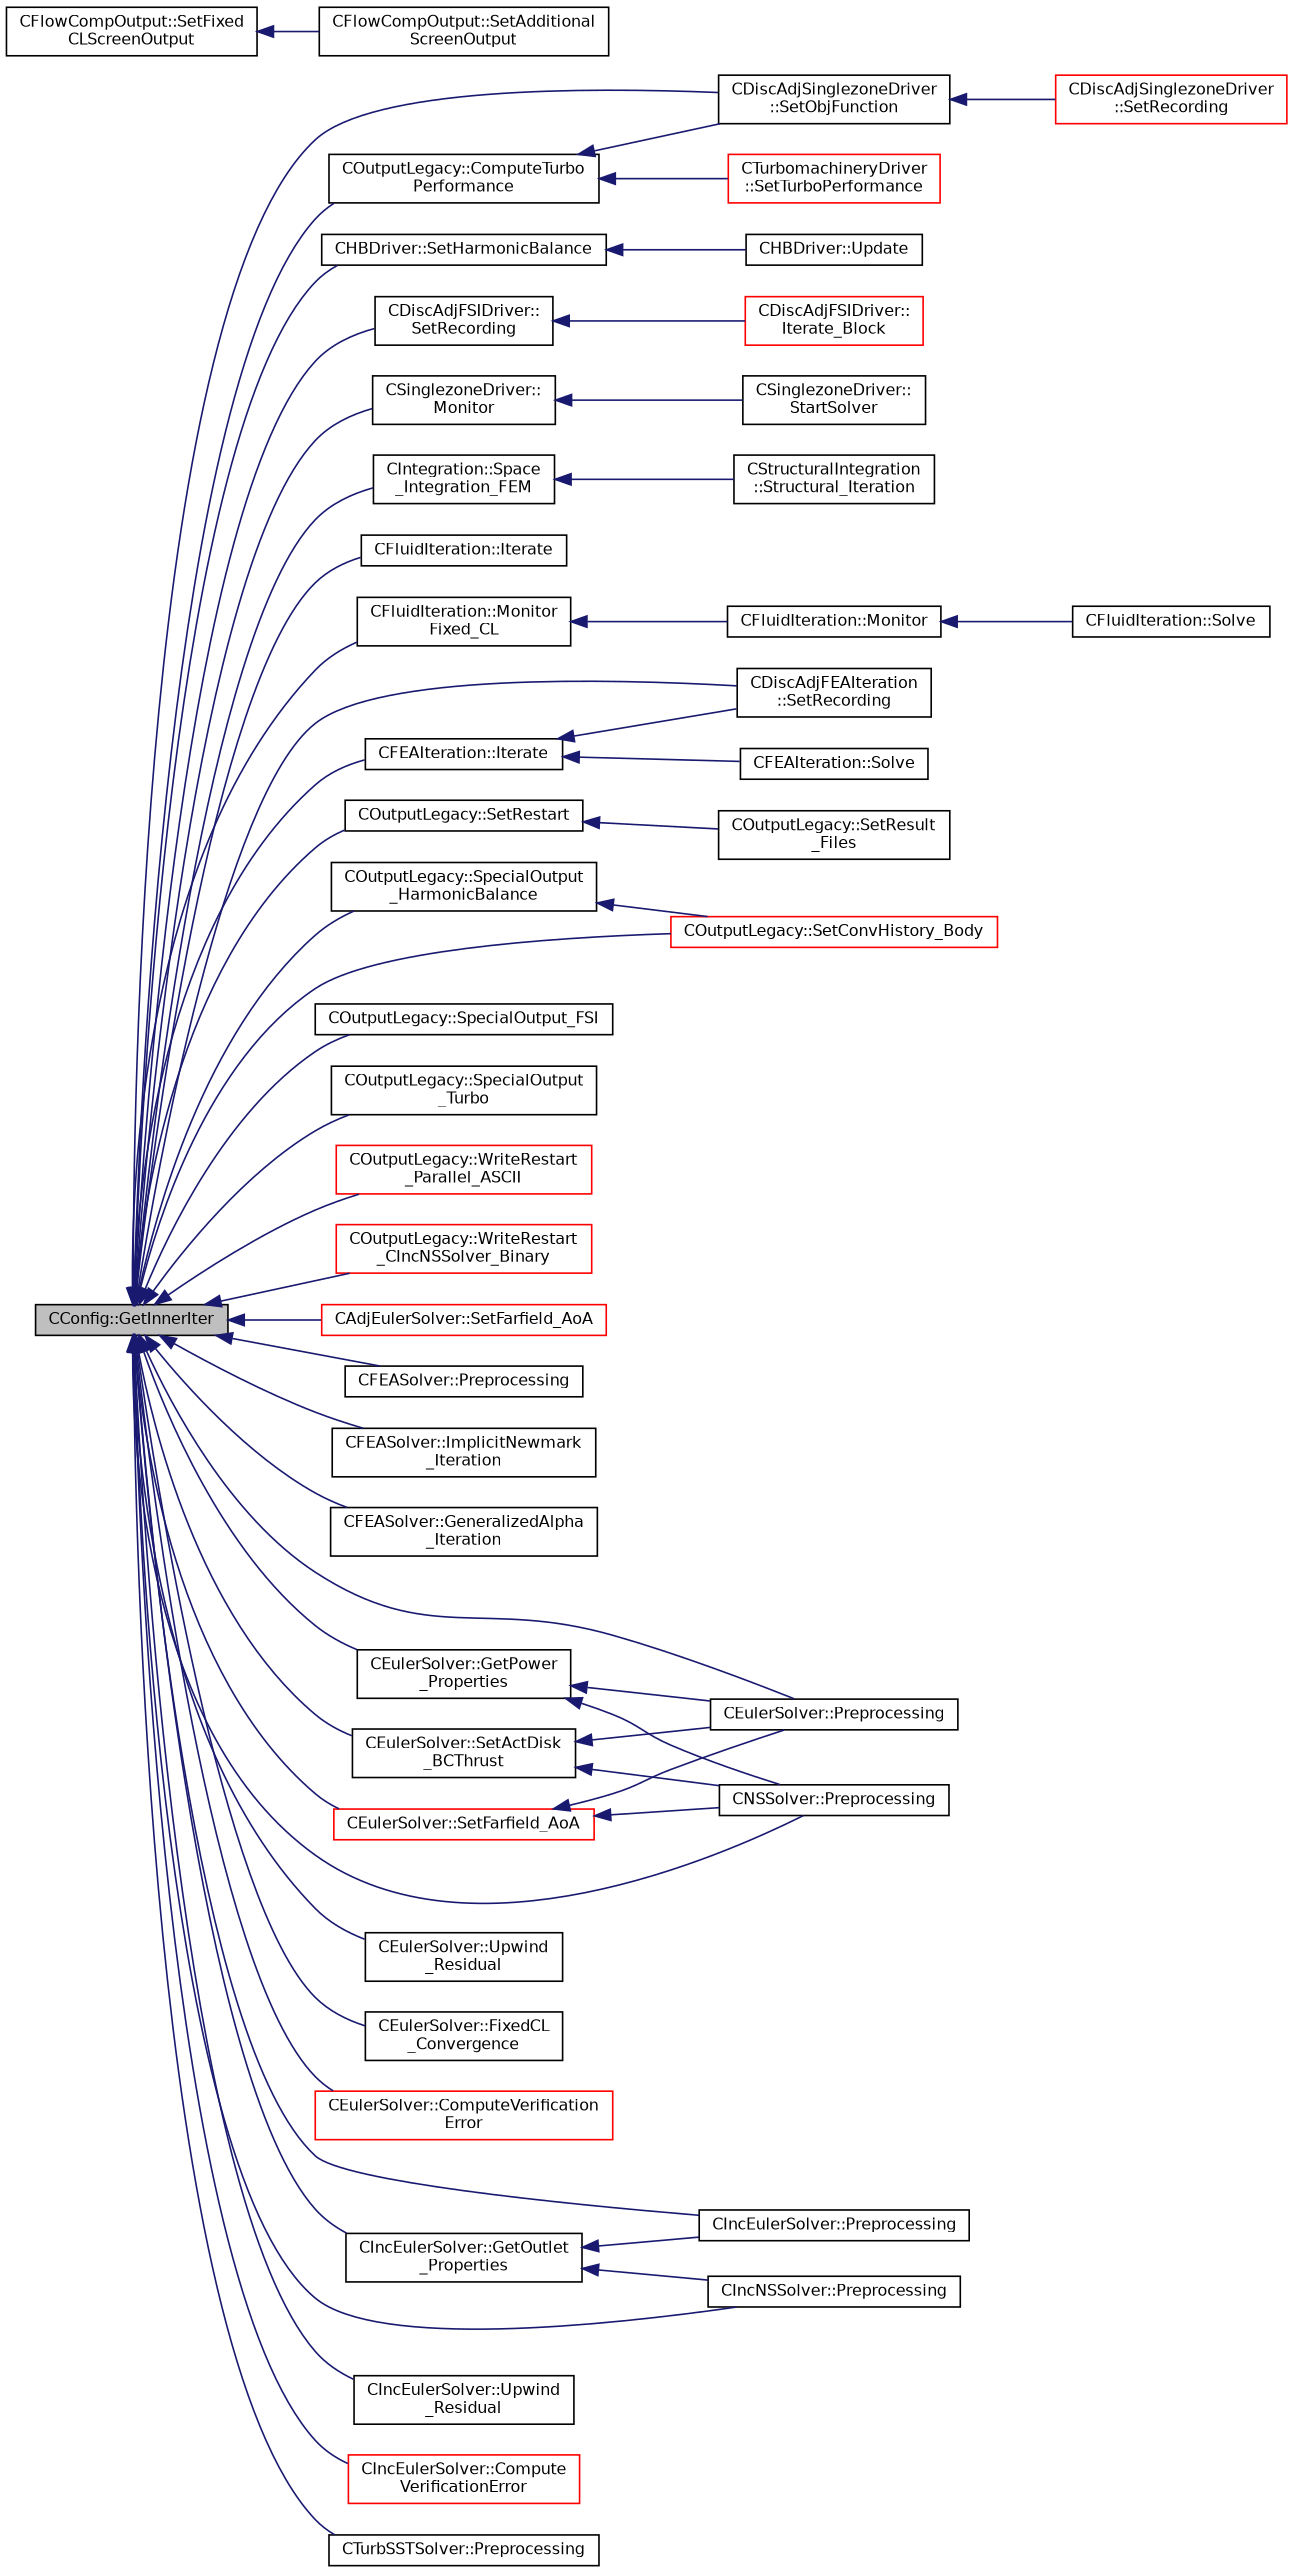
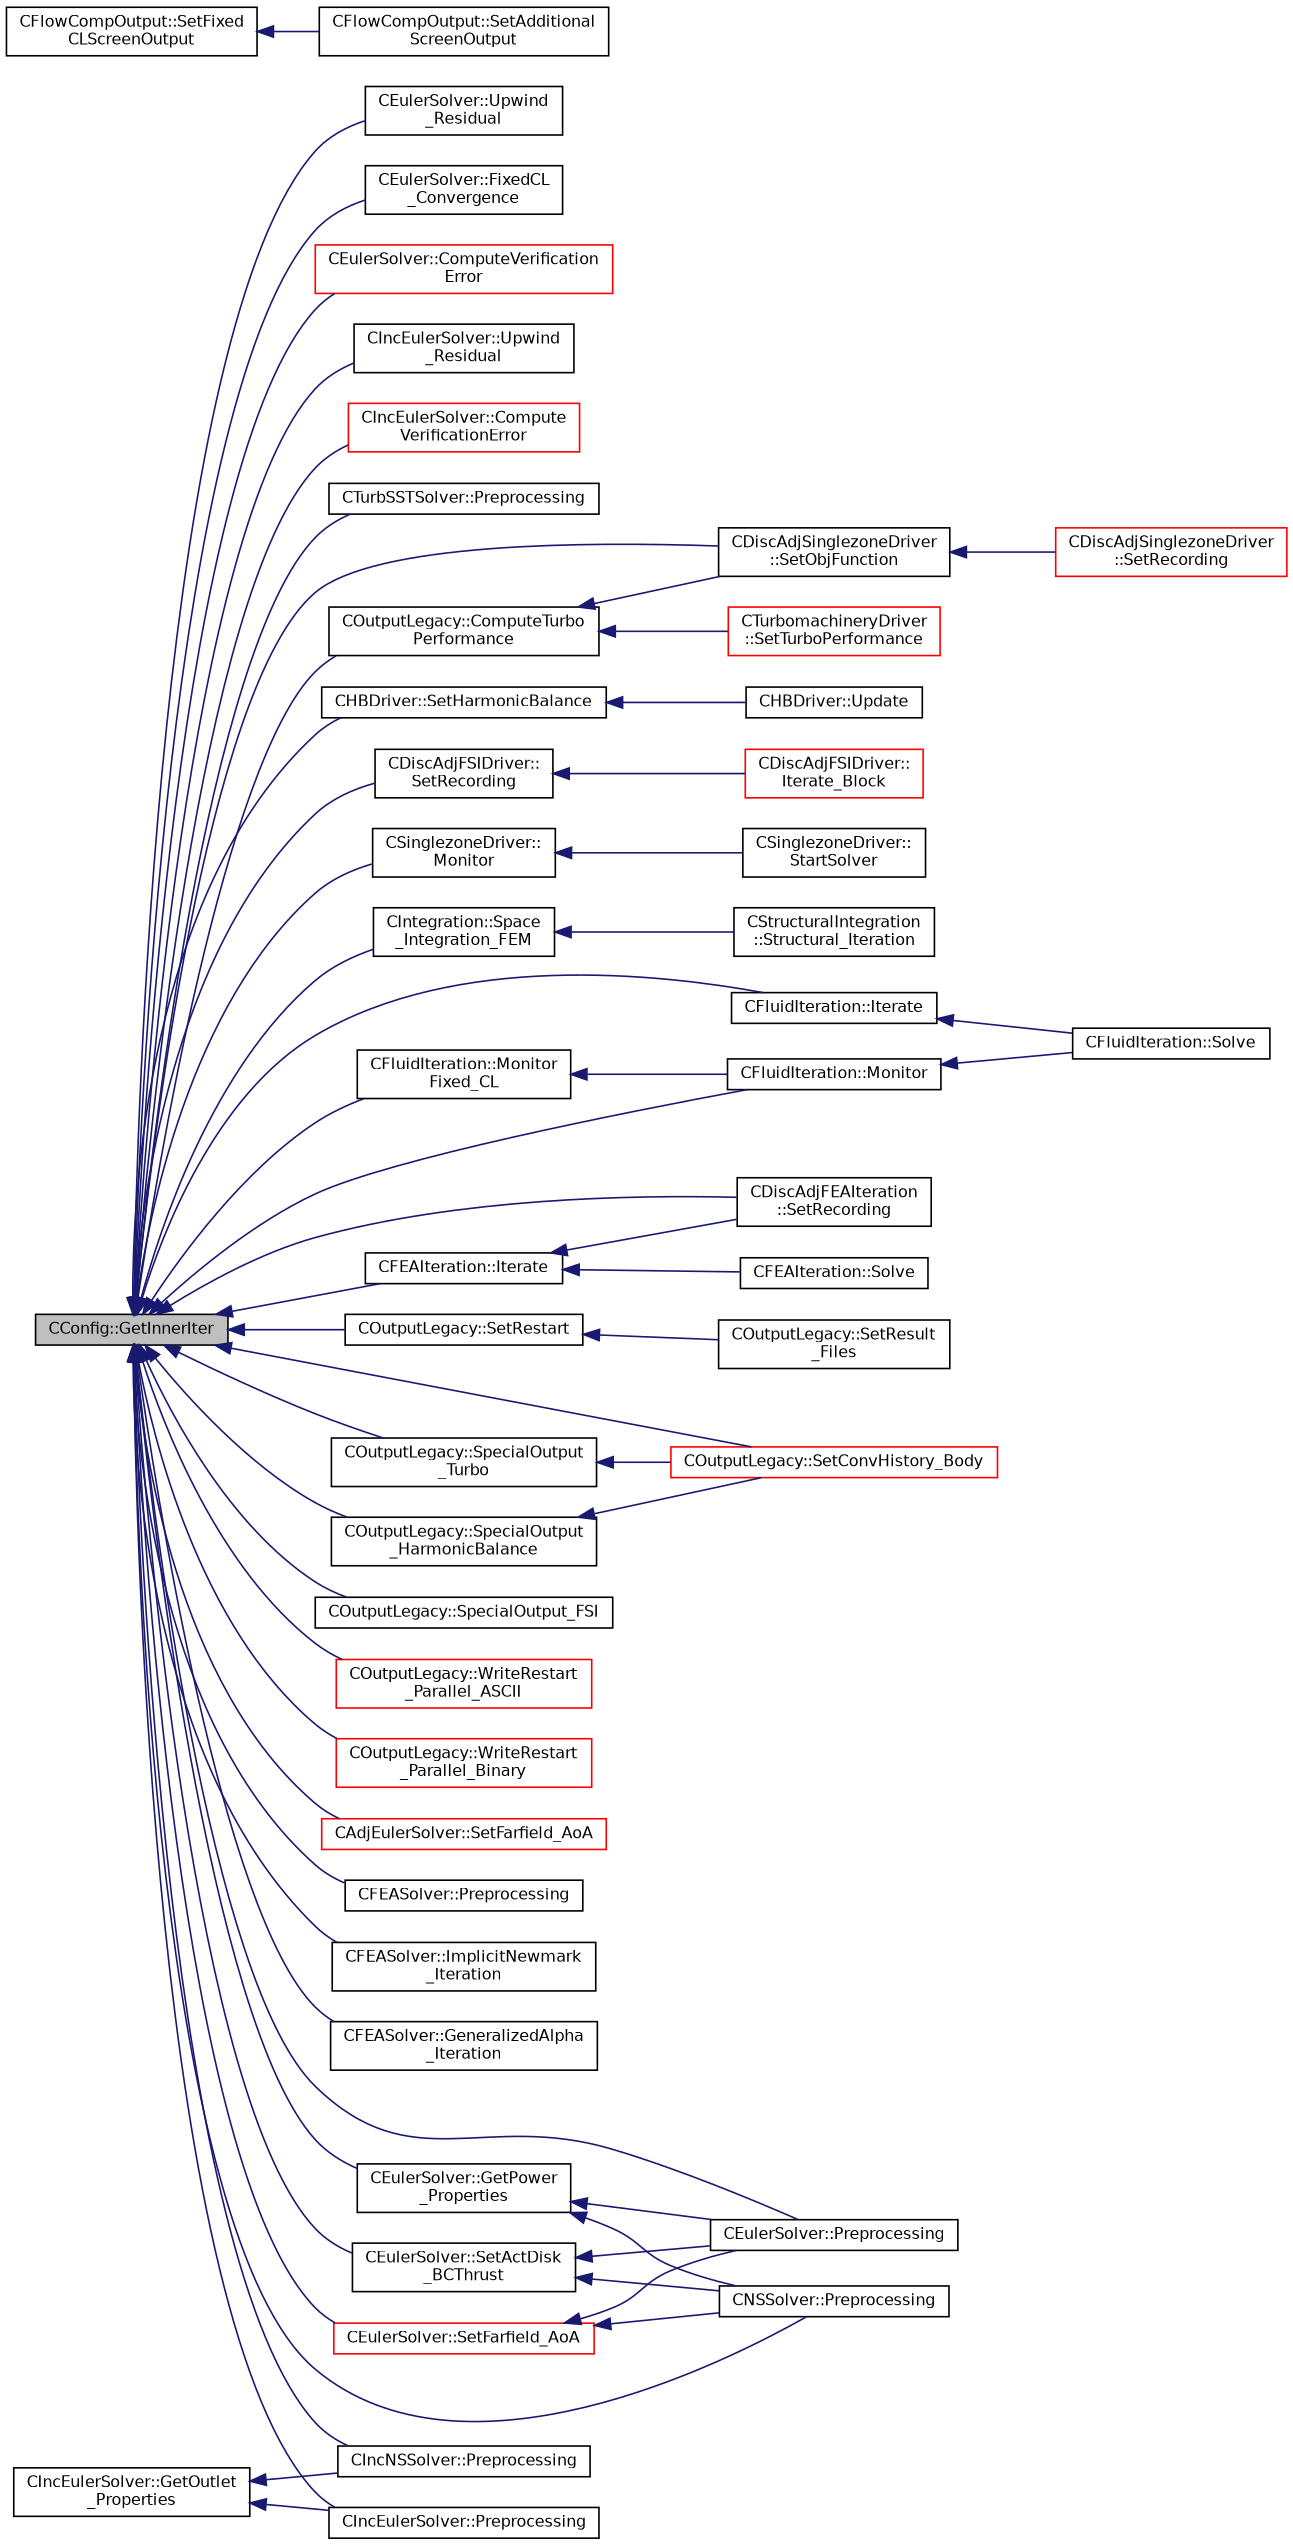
none -> (1013, 1027)
(464, 1249) -> (464, 1763)
none -> (642, 1462)
(238, 2035) -> (437, 1156)
